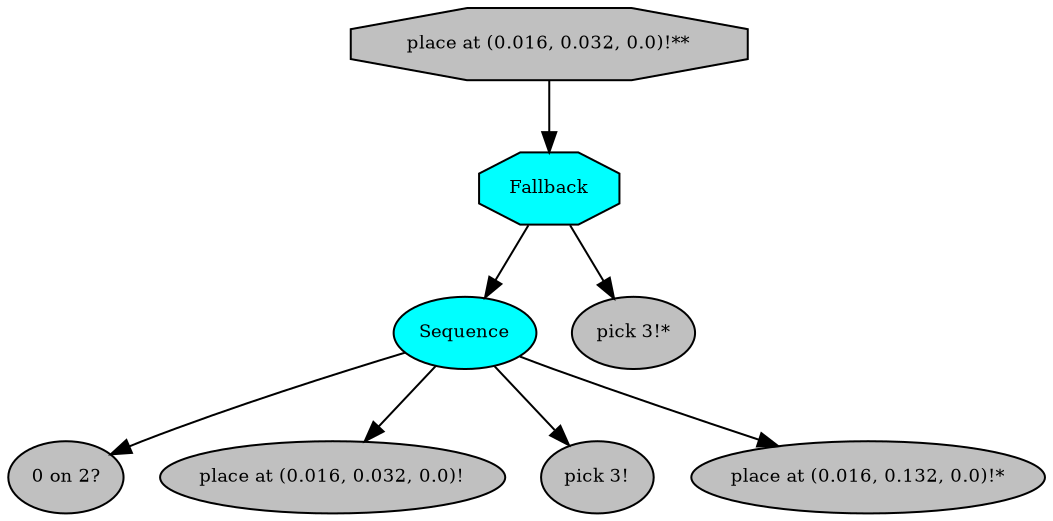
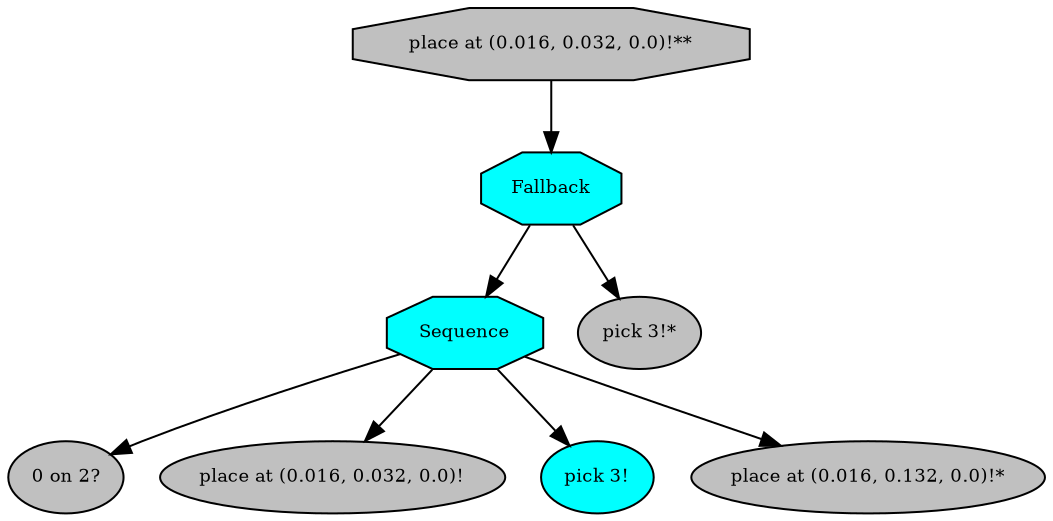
(465, 333) -> (465, 333)
(597, 477) -> (597, 477)
